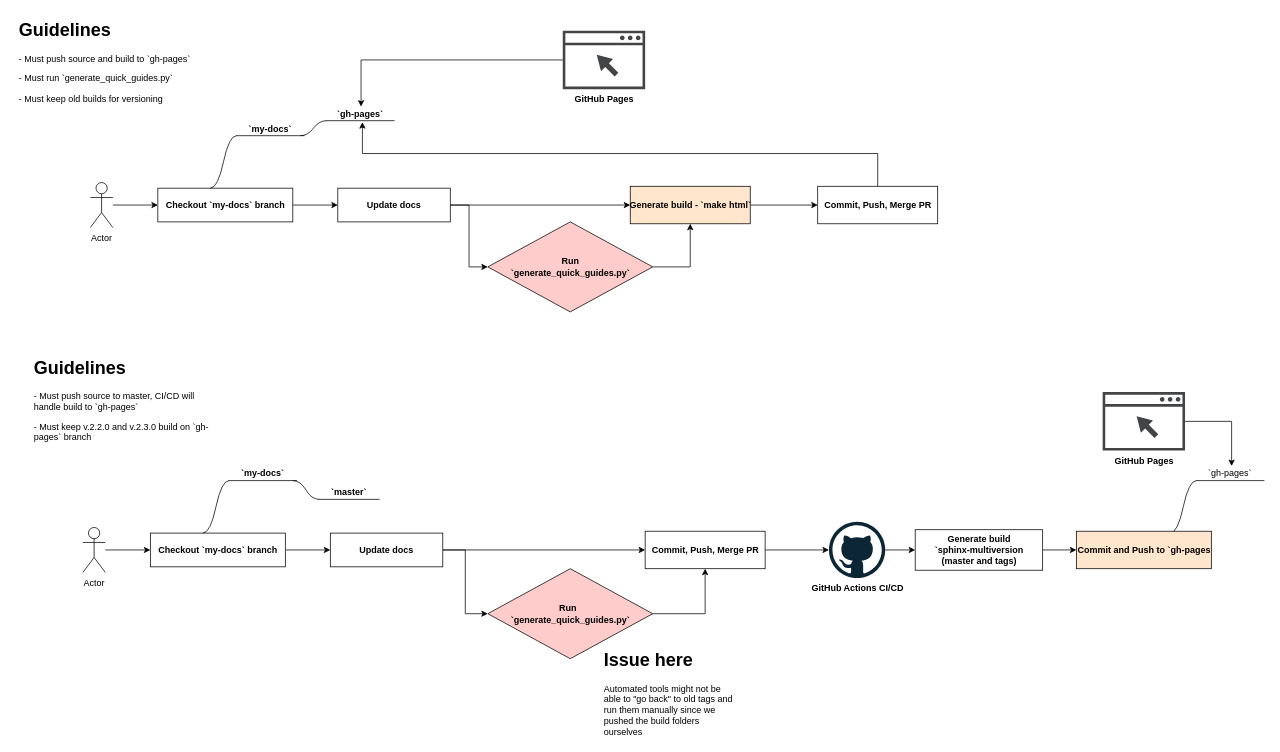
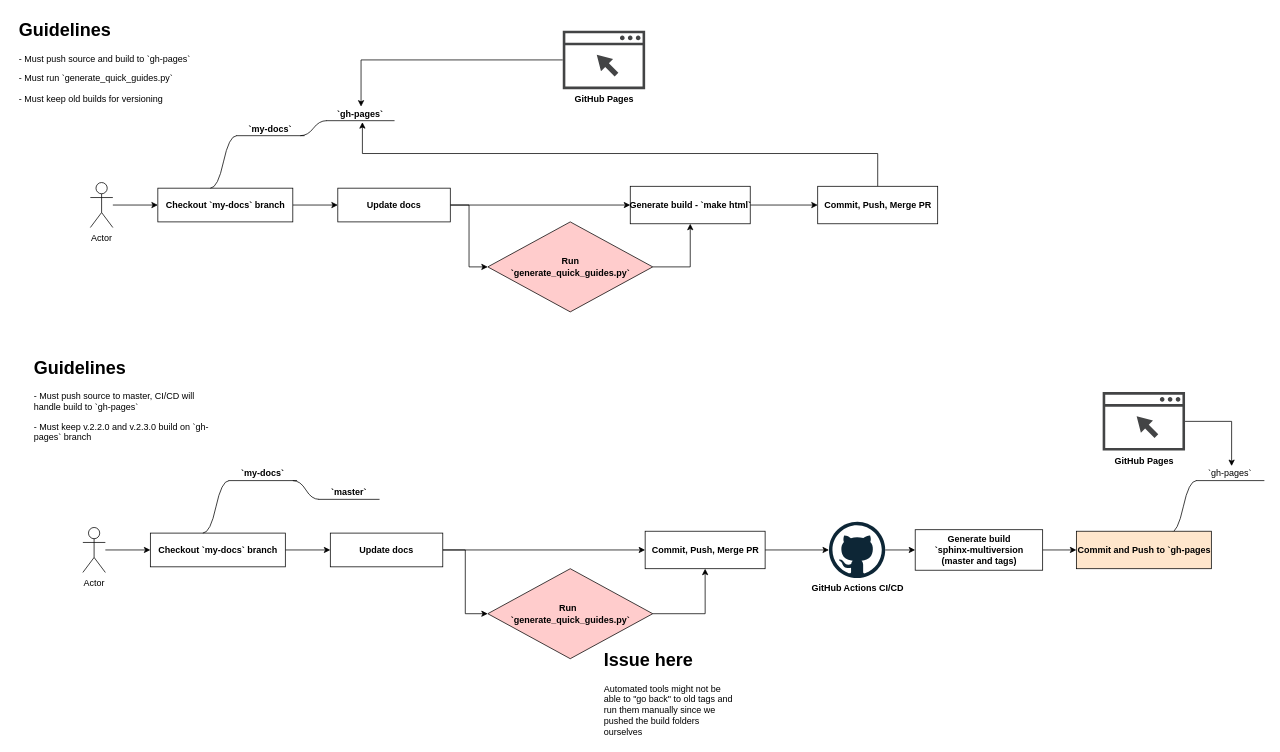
(690, 205) -> (690, 205)
